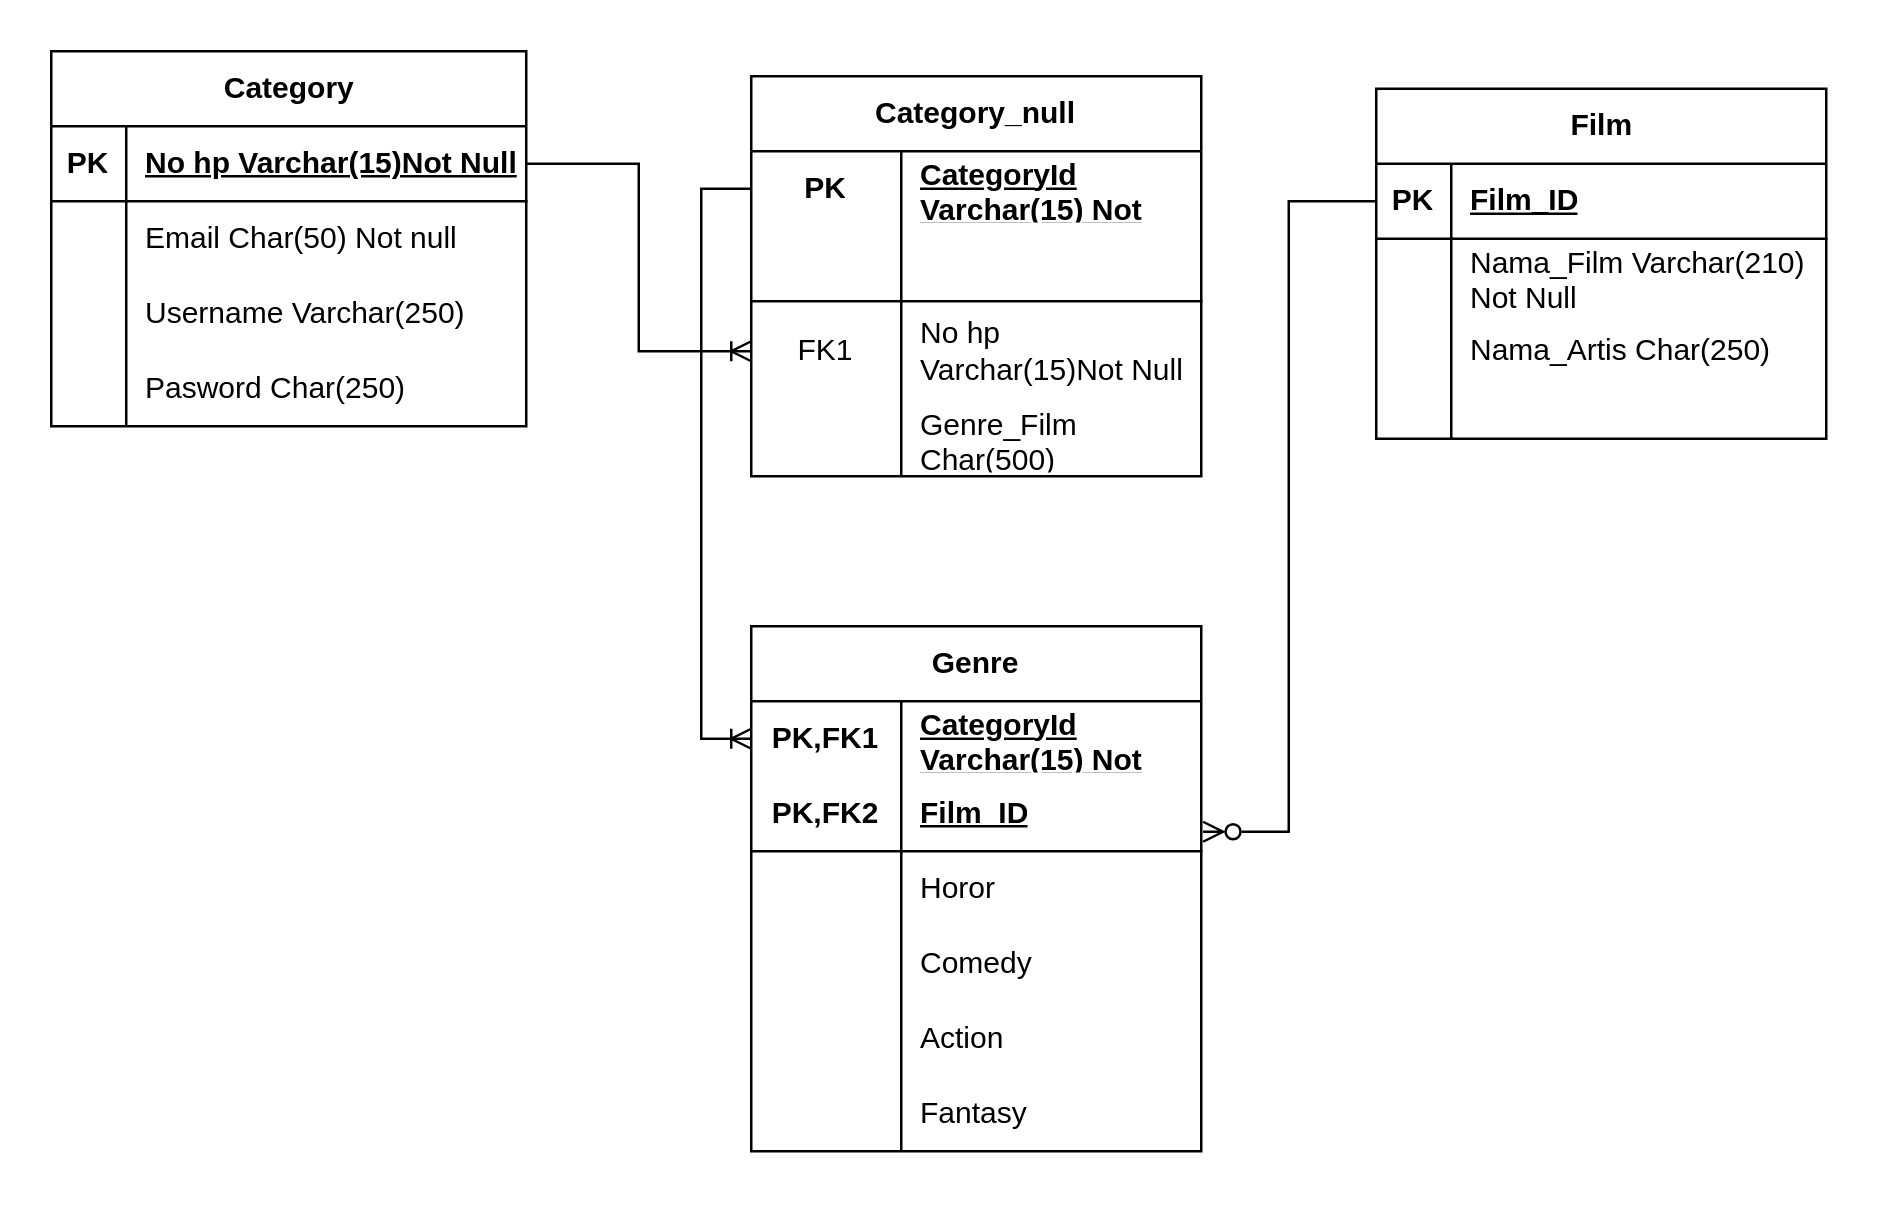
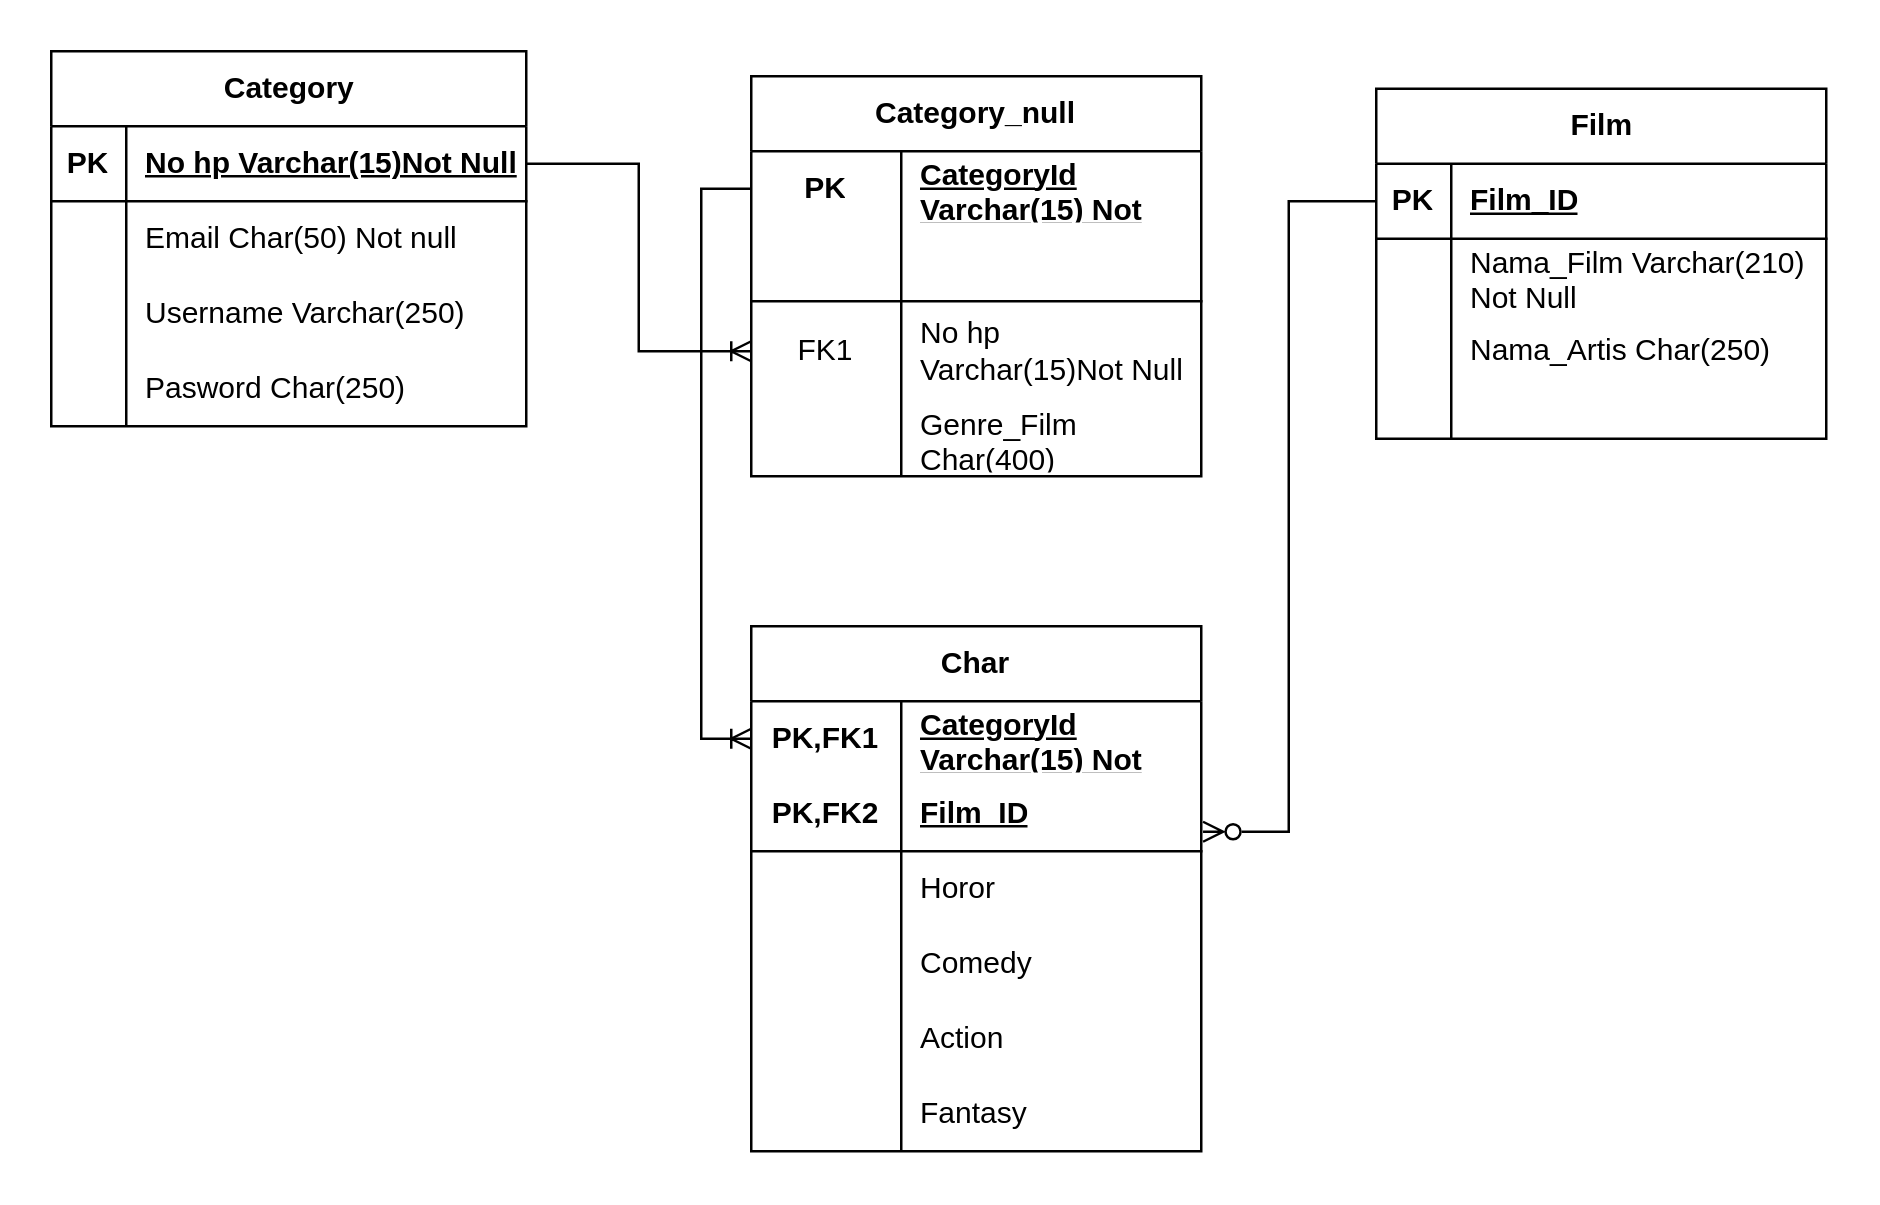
(1061, 439) -> (1061, 439)
(976, 664) -> (976, 664)
